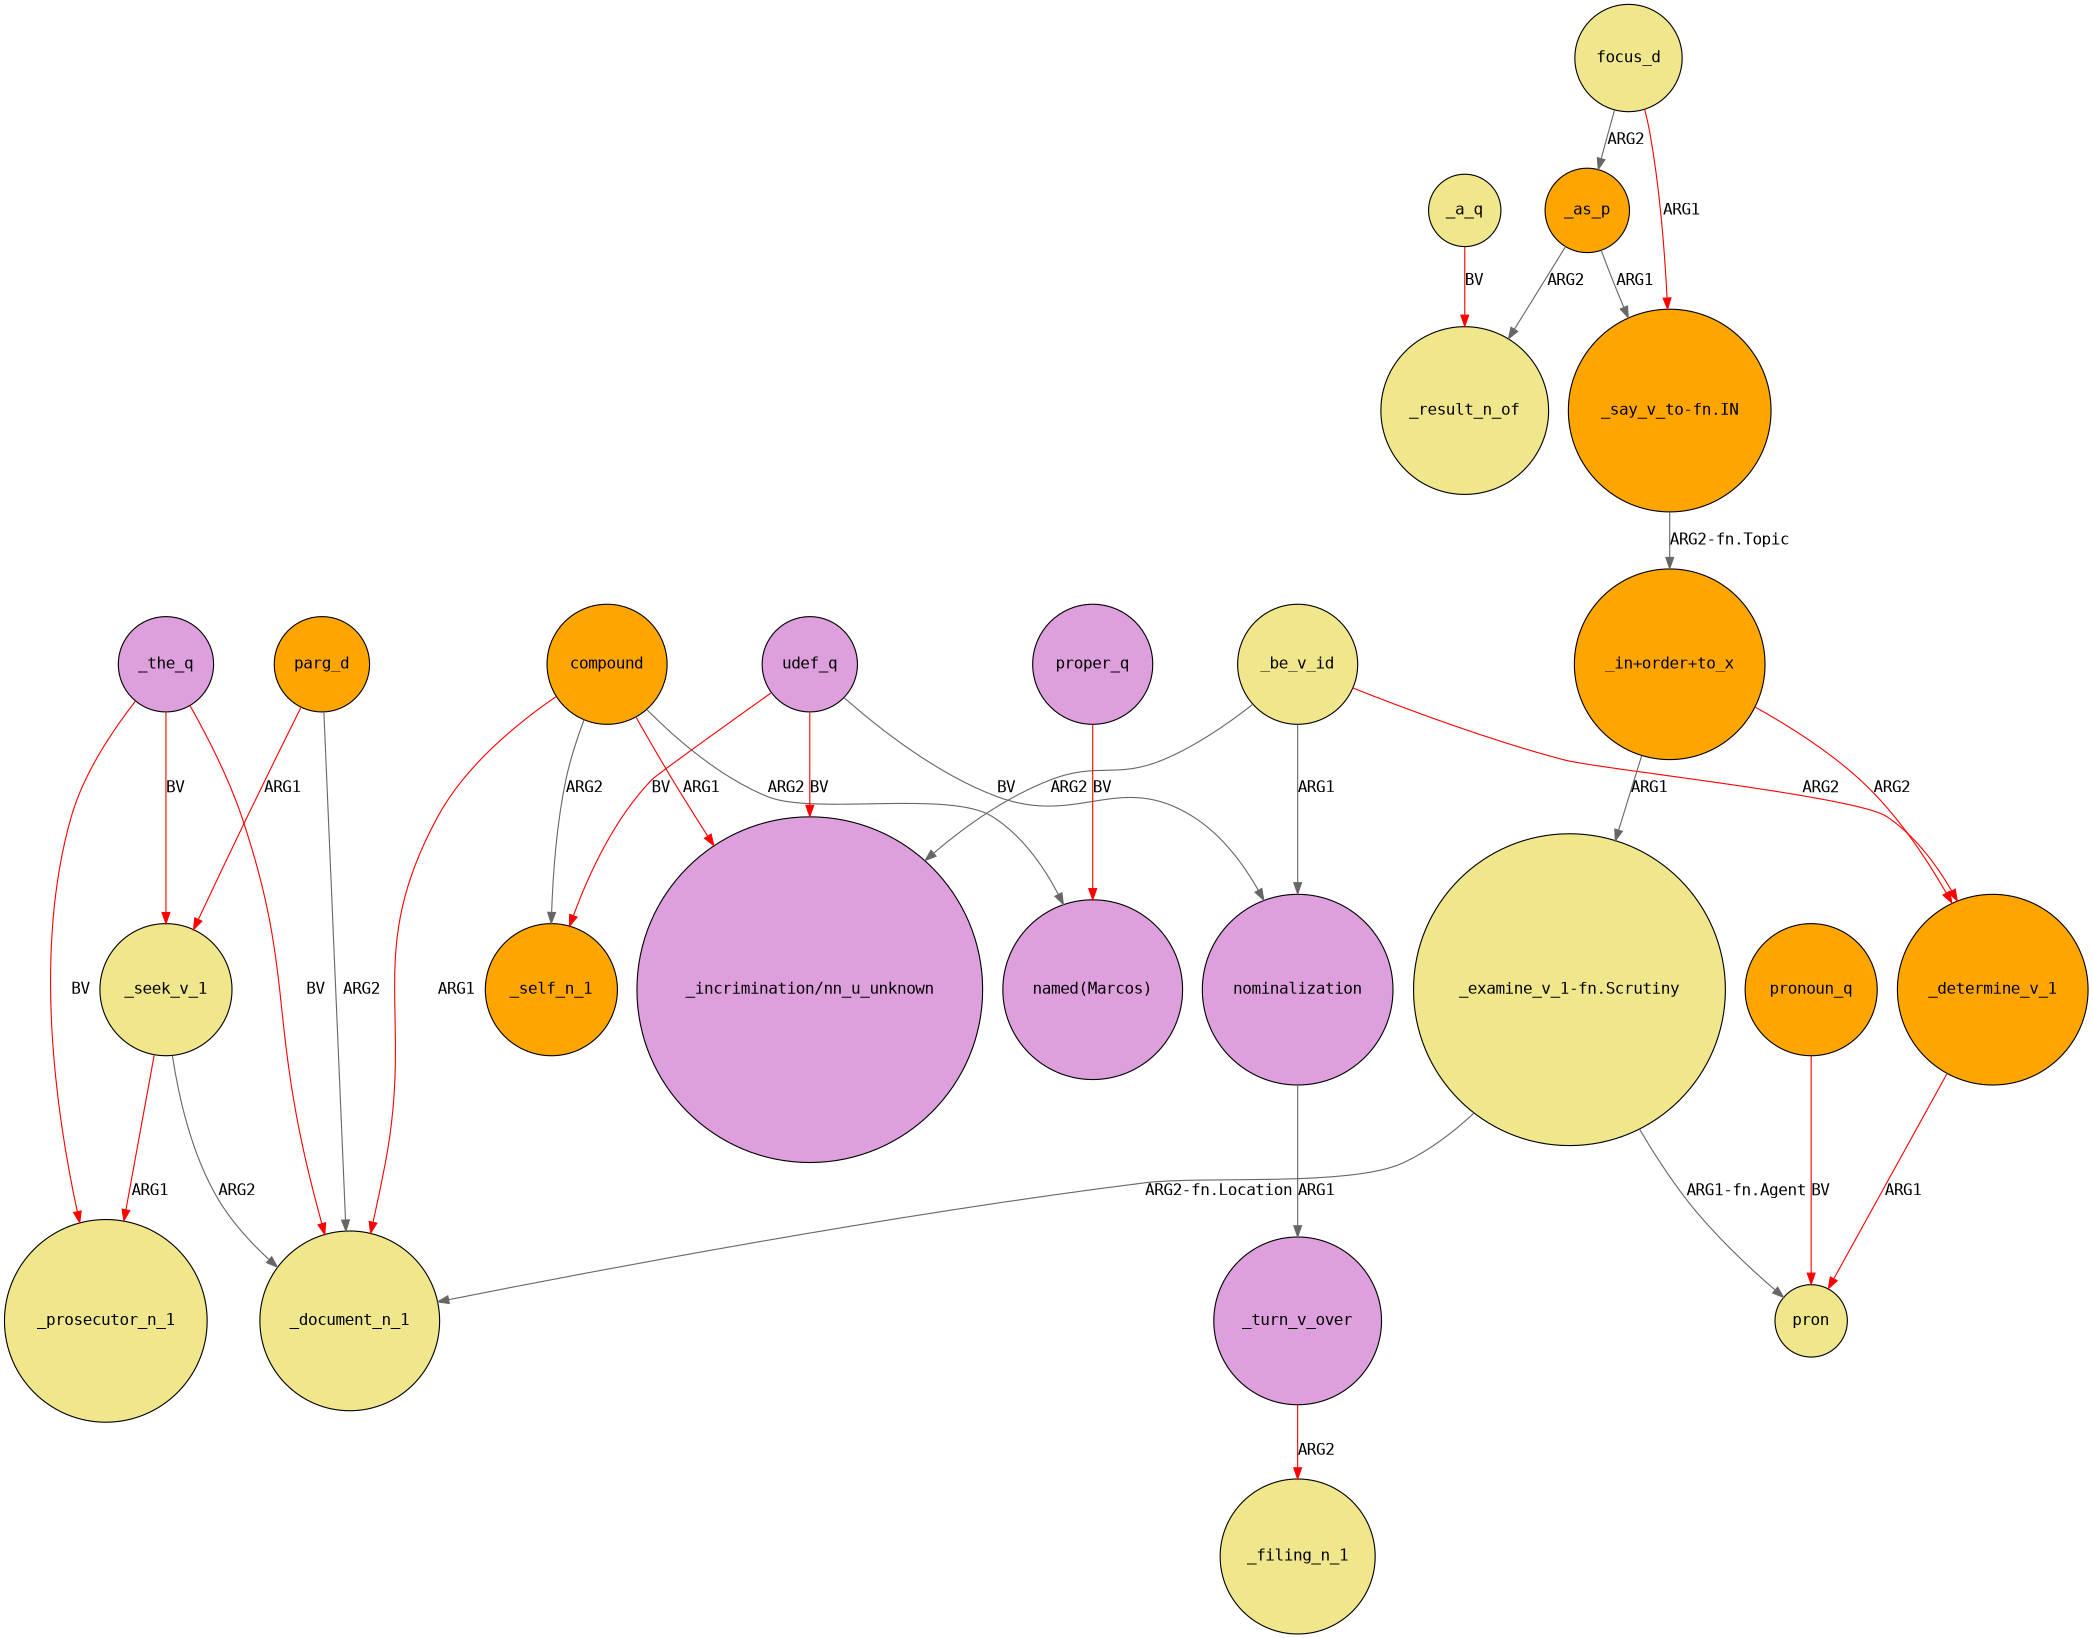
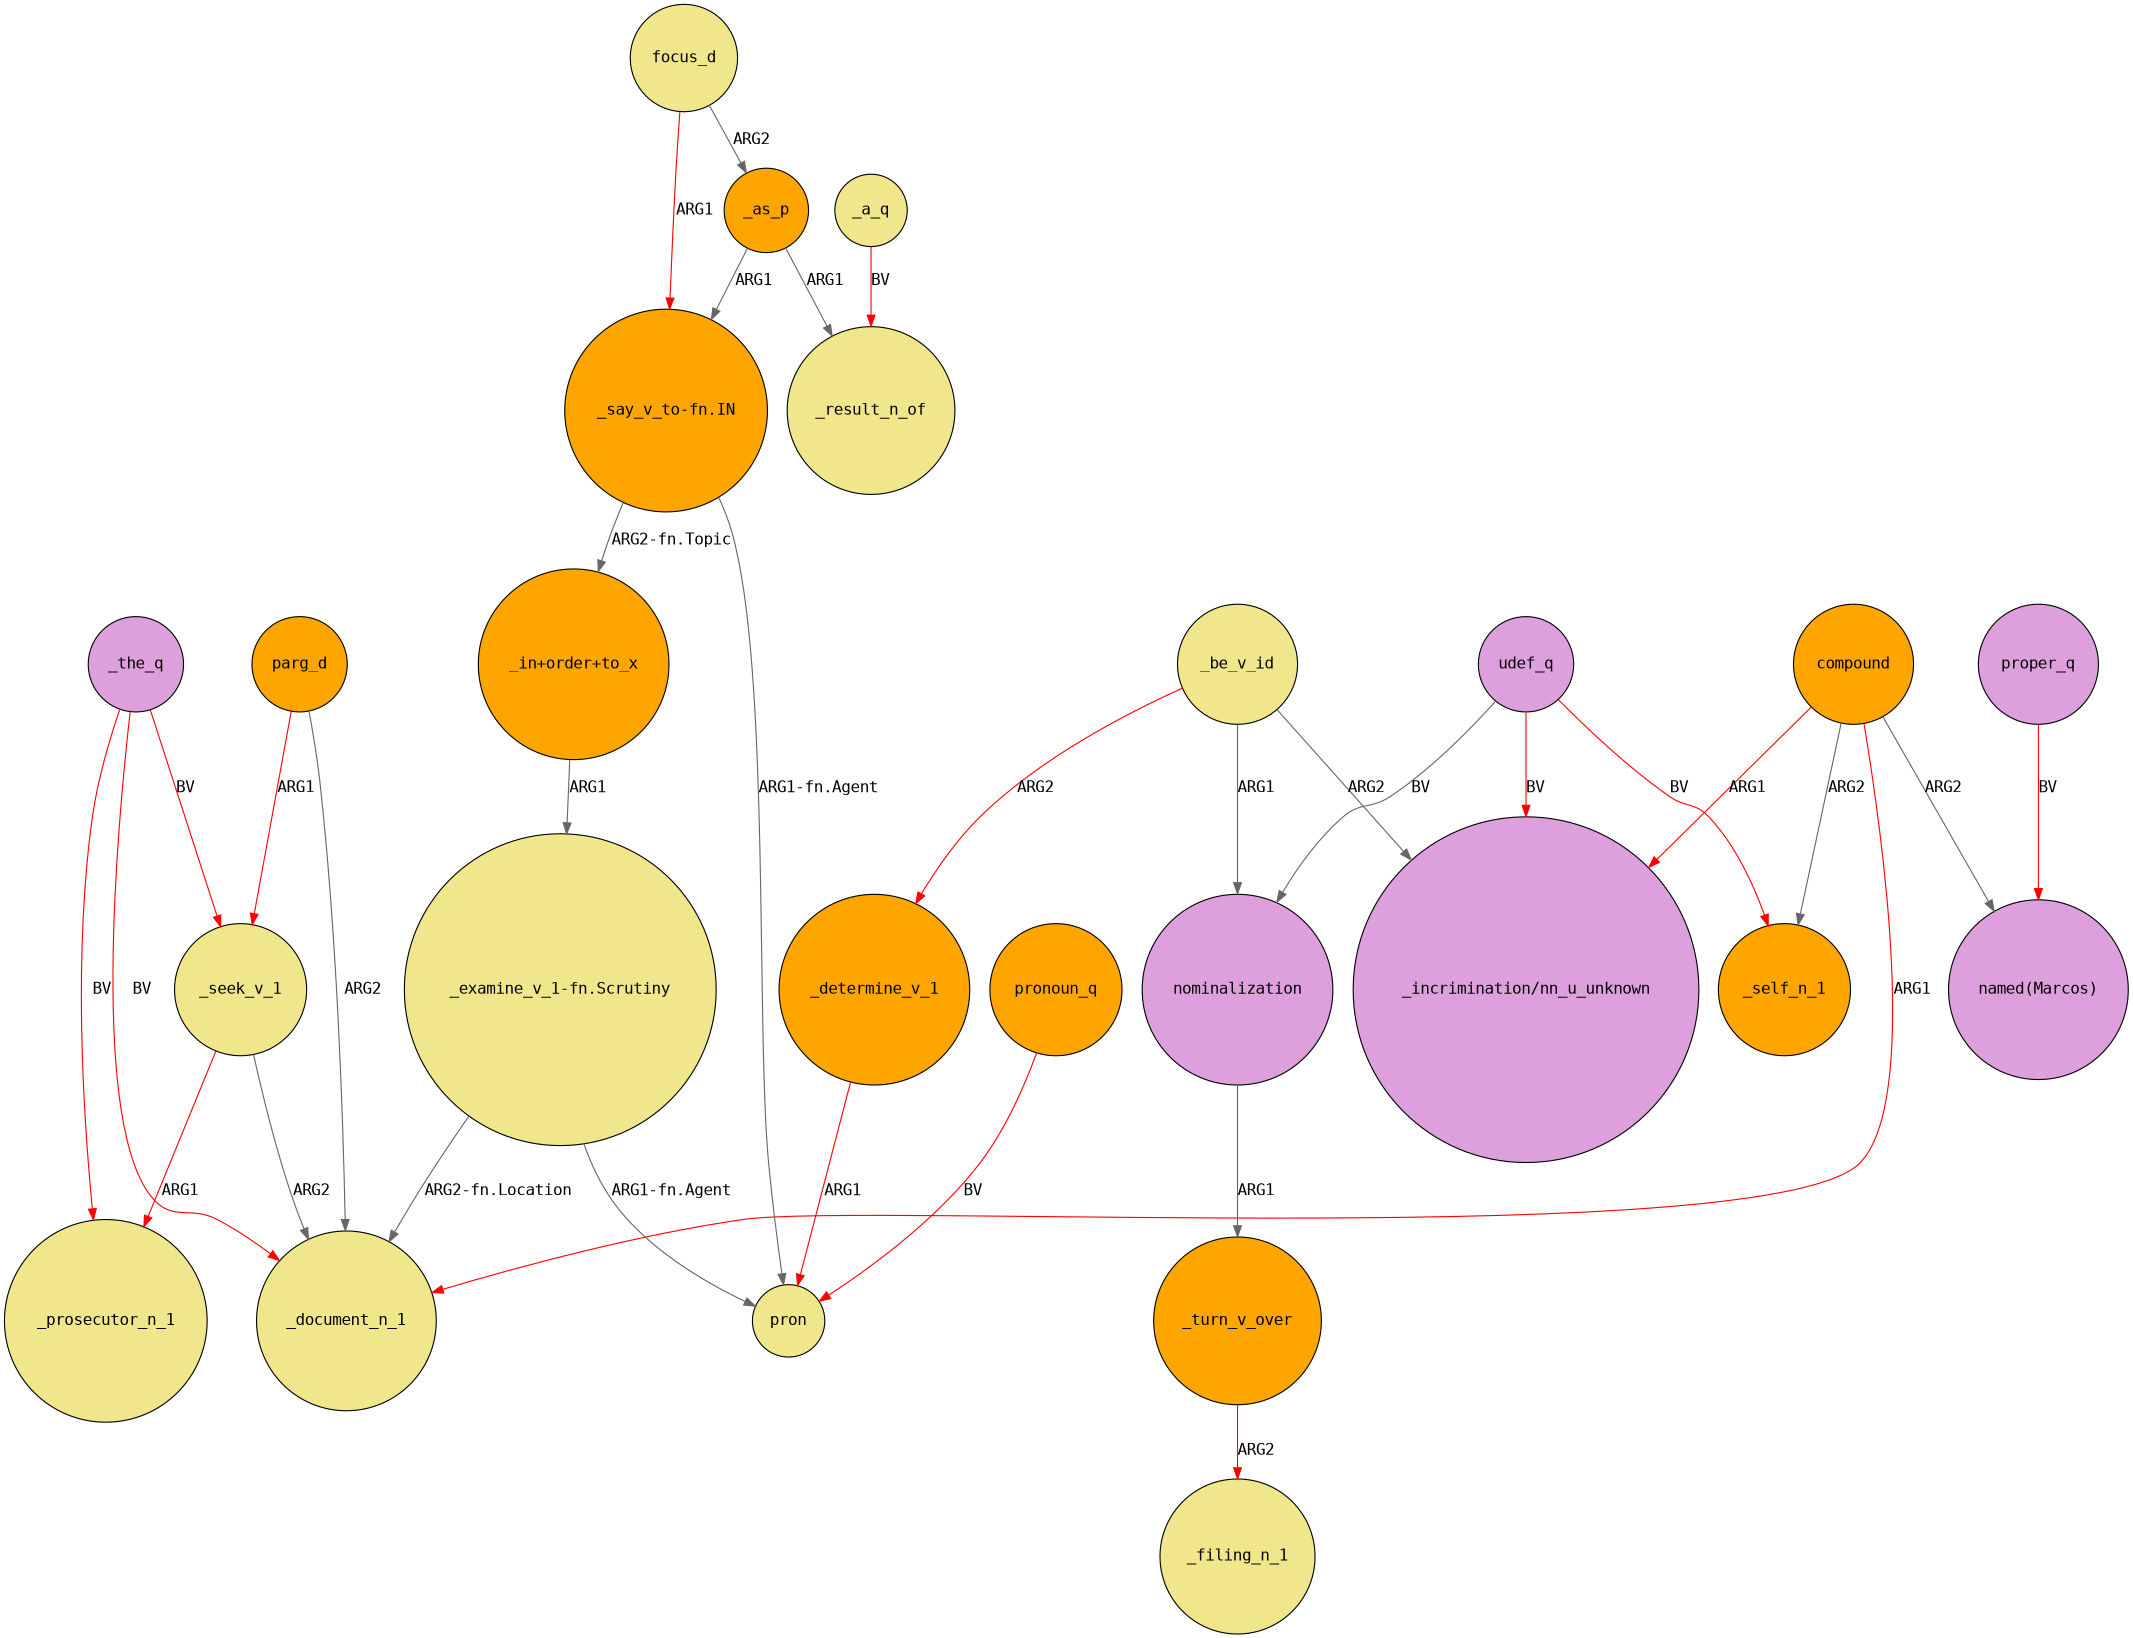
(1566, 281) -> (825, 281)
(1866, 785) -> none
none -> (761, 884)
(1298, 1321) -> (1238, 1321)
